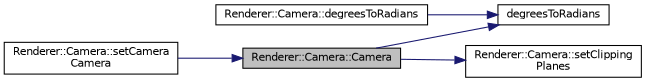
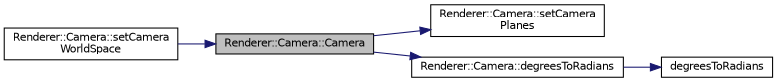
(432, 38) -> (392, 54)
(91, 58) -> (91, 44)
(554, 61) -> (518, 21)
